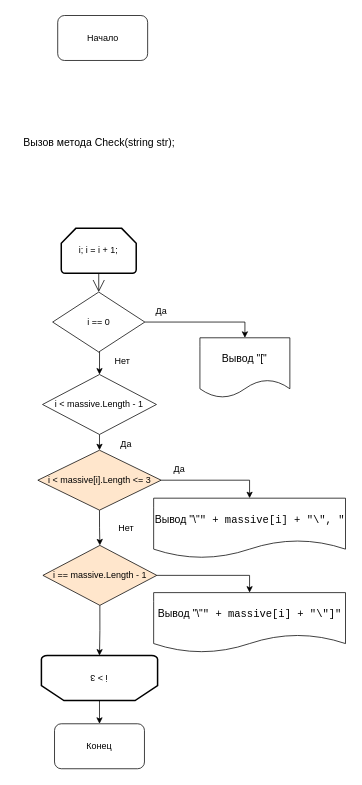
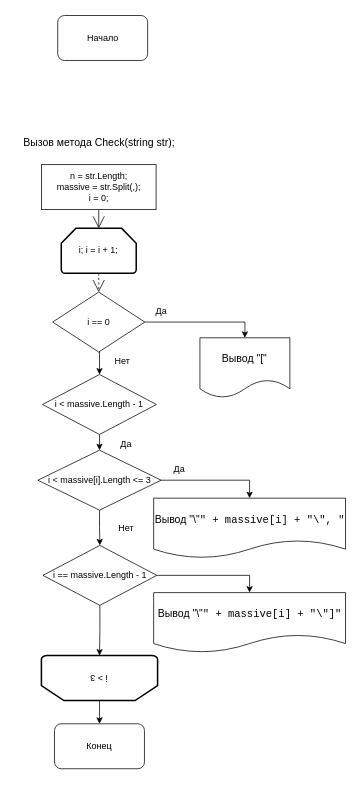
none -> (99, 187)
none -> (99, 218)
(99, 282) -> (99, 282)
(100, 480) -> (100, 480)
(100, 576) -> (100, 576)
